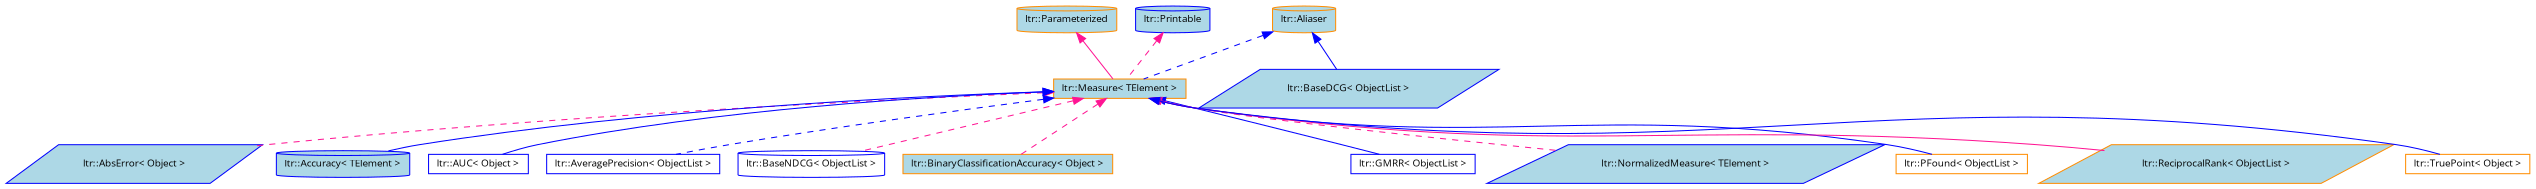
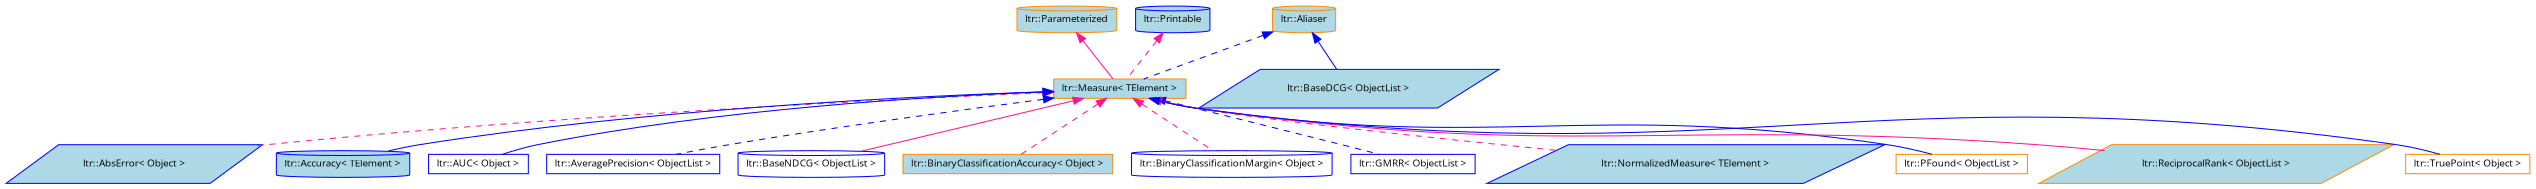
(968, 126) -> (968, 126)
(1272, 127) -> (1272, 127)
none -> (1232, 164)
